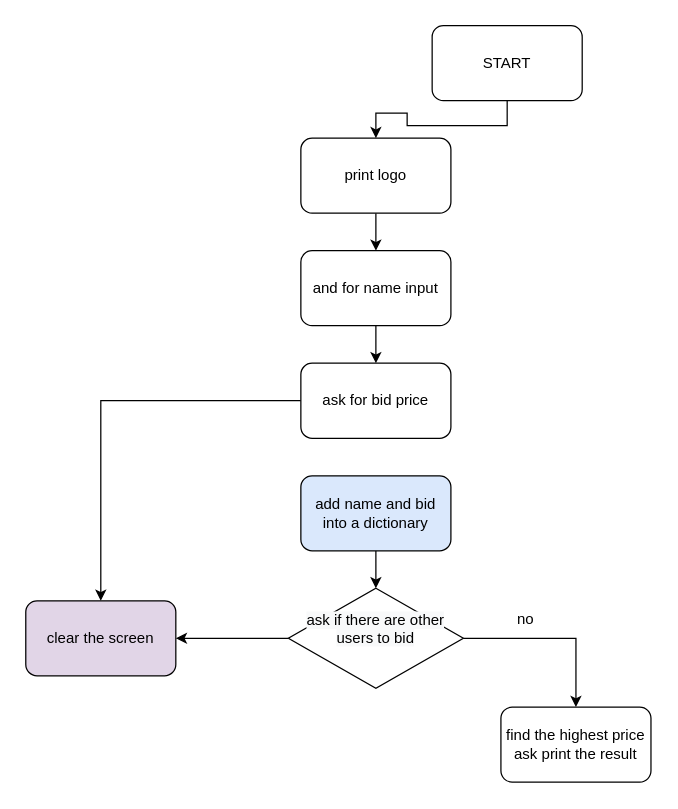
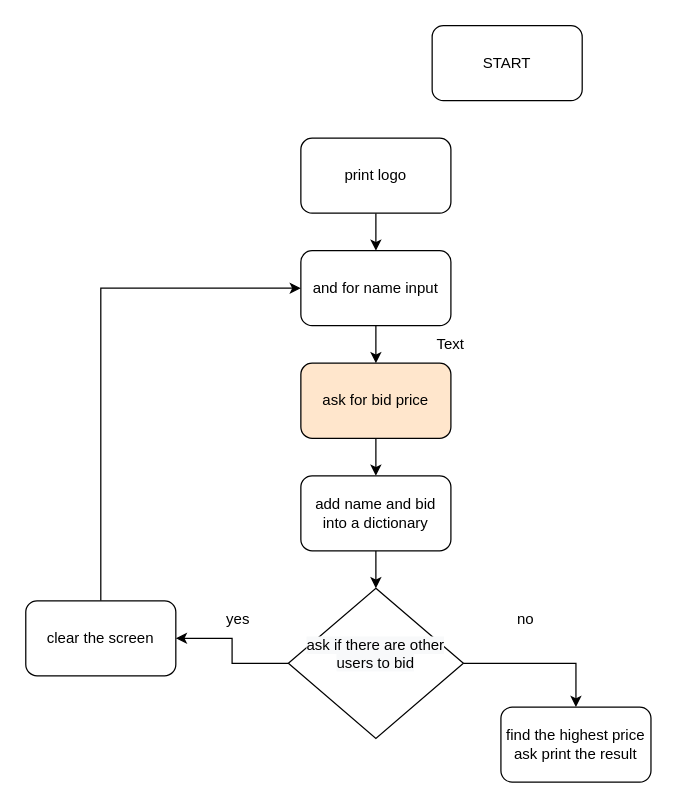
(440, 126) -> none
none -> (142, 288)
none -> (451, 344)
(202, 401) -> (376, 461)
(376, 401) -> (376, 401)
(376, 513) -> (376, 513)
none -> (238, 619)
(101, 638) -> (101, 638)
(376, 638) -> (376, 663)
